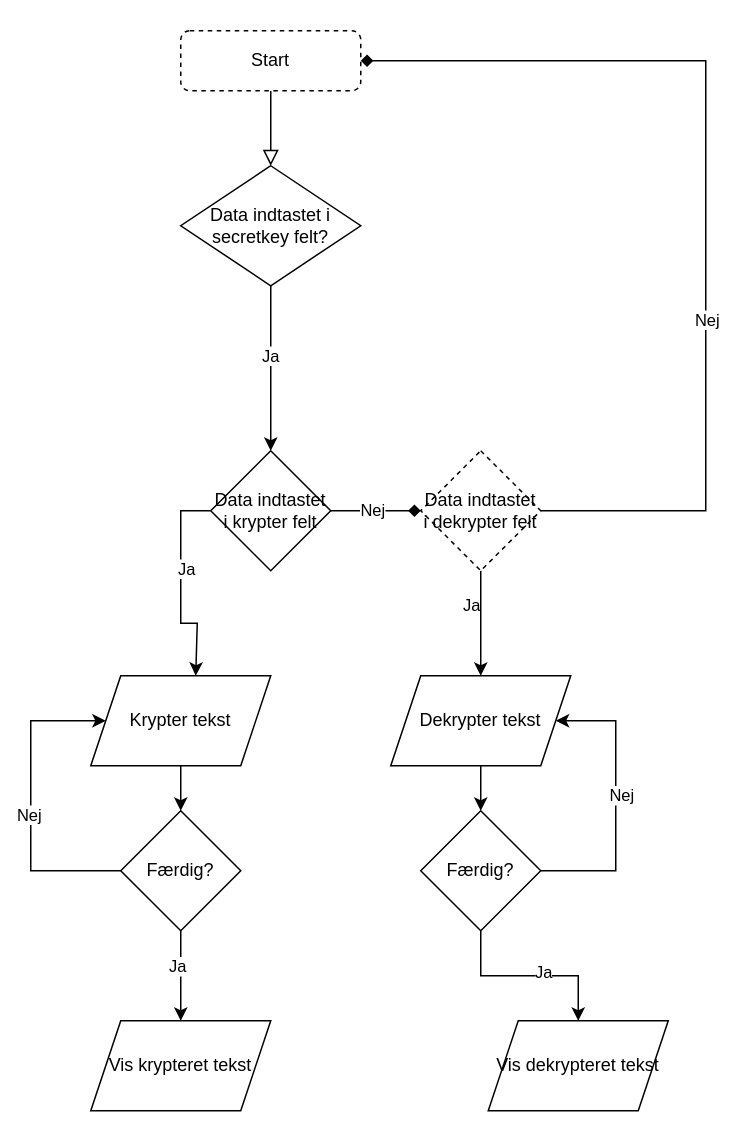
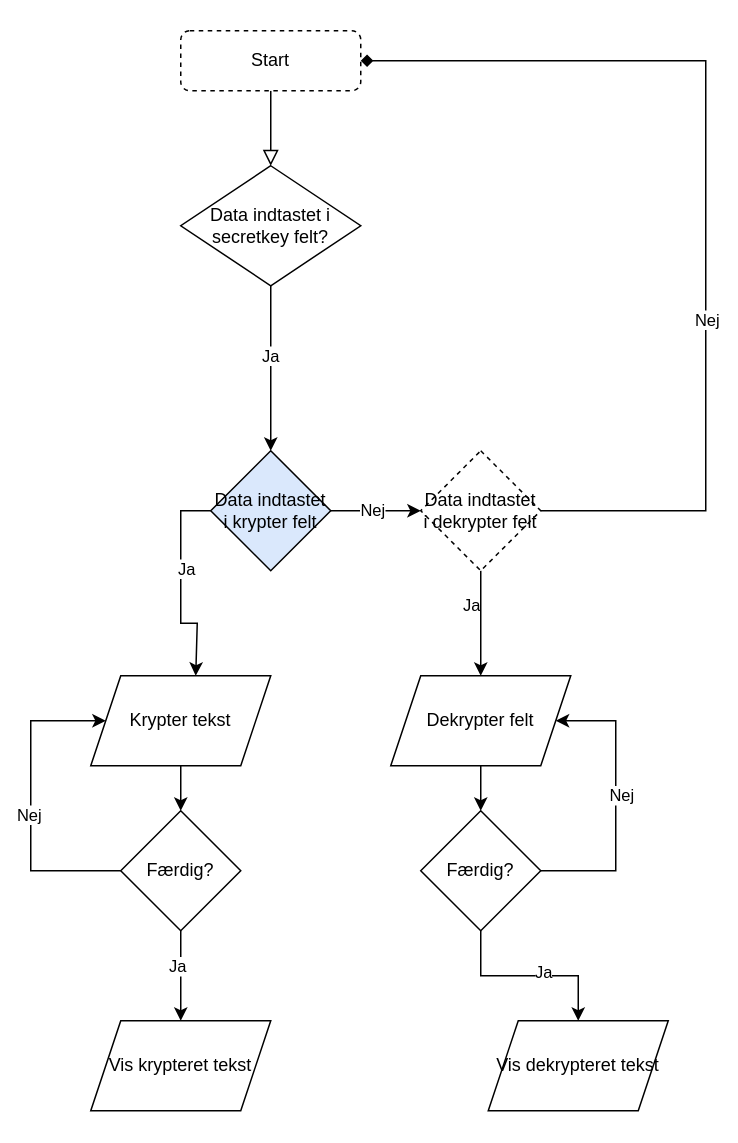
(271, 511) -> (271, 511)
(408, 511) -> (409, 511)
(481, 721) -> (481, 721)
